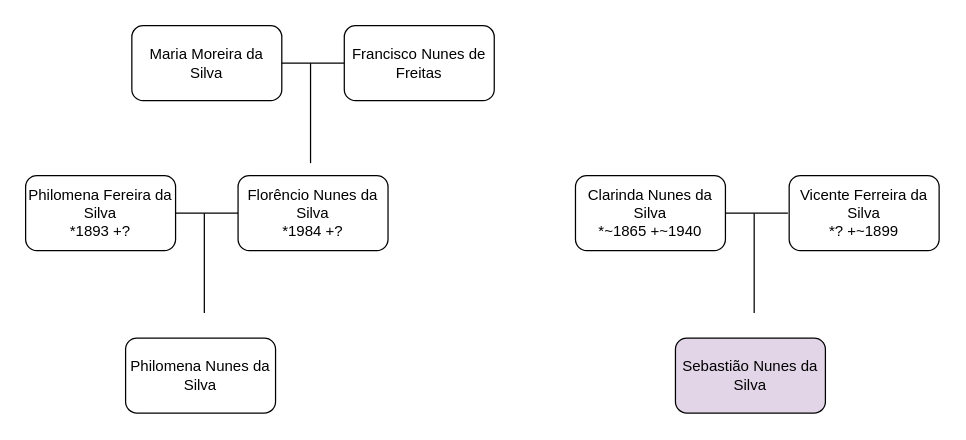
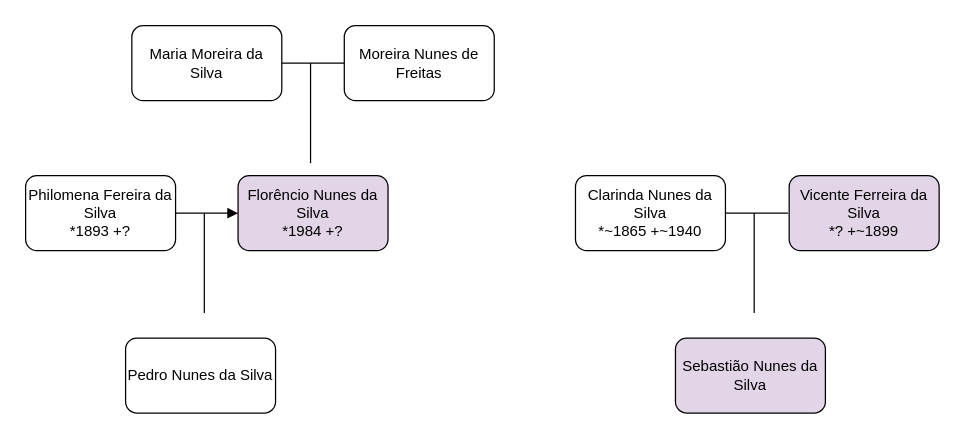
(419, 63) -> (419, 63)
(230, 213) -> (226, 213)
(313, 213) -> (313, 213)
(864, 213) -> (864, 213)
(201, 376) -> (201, 376)
